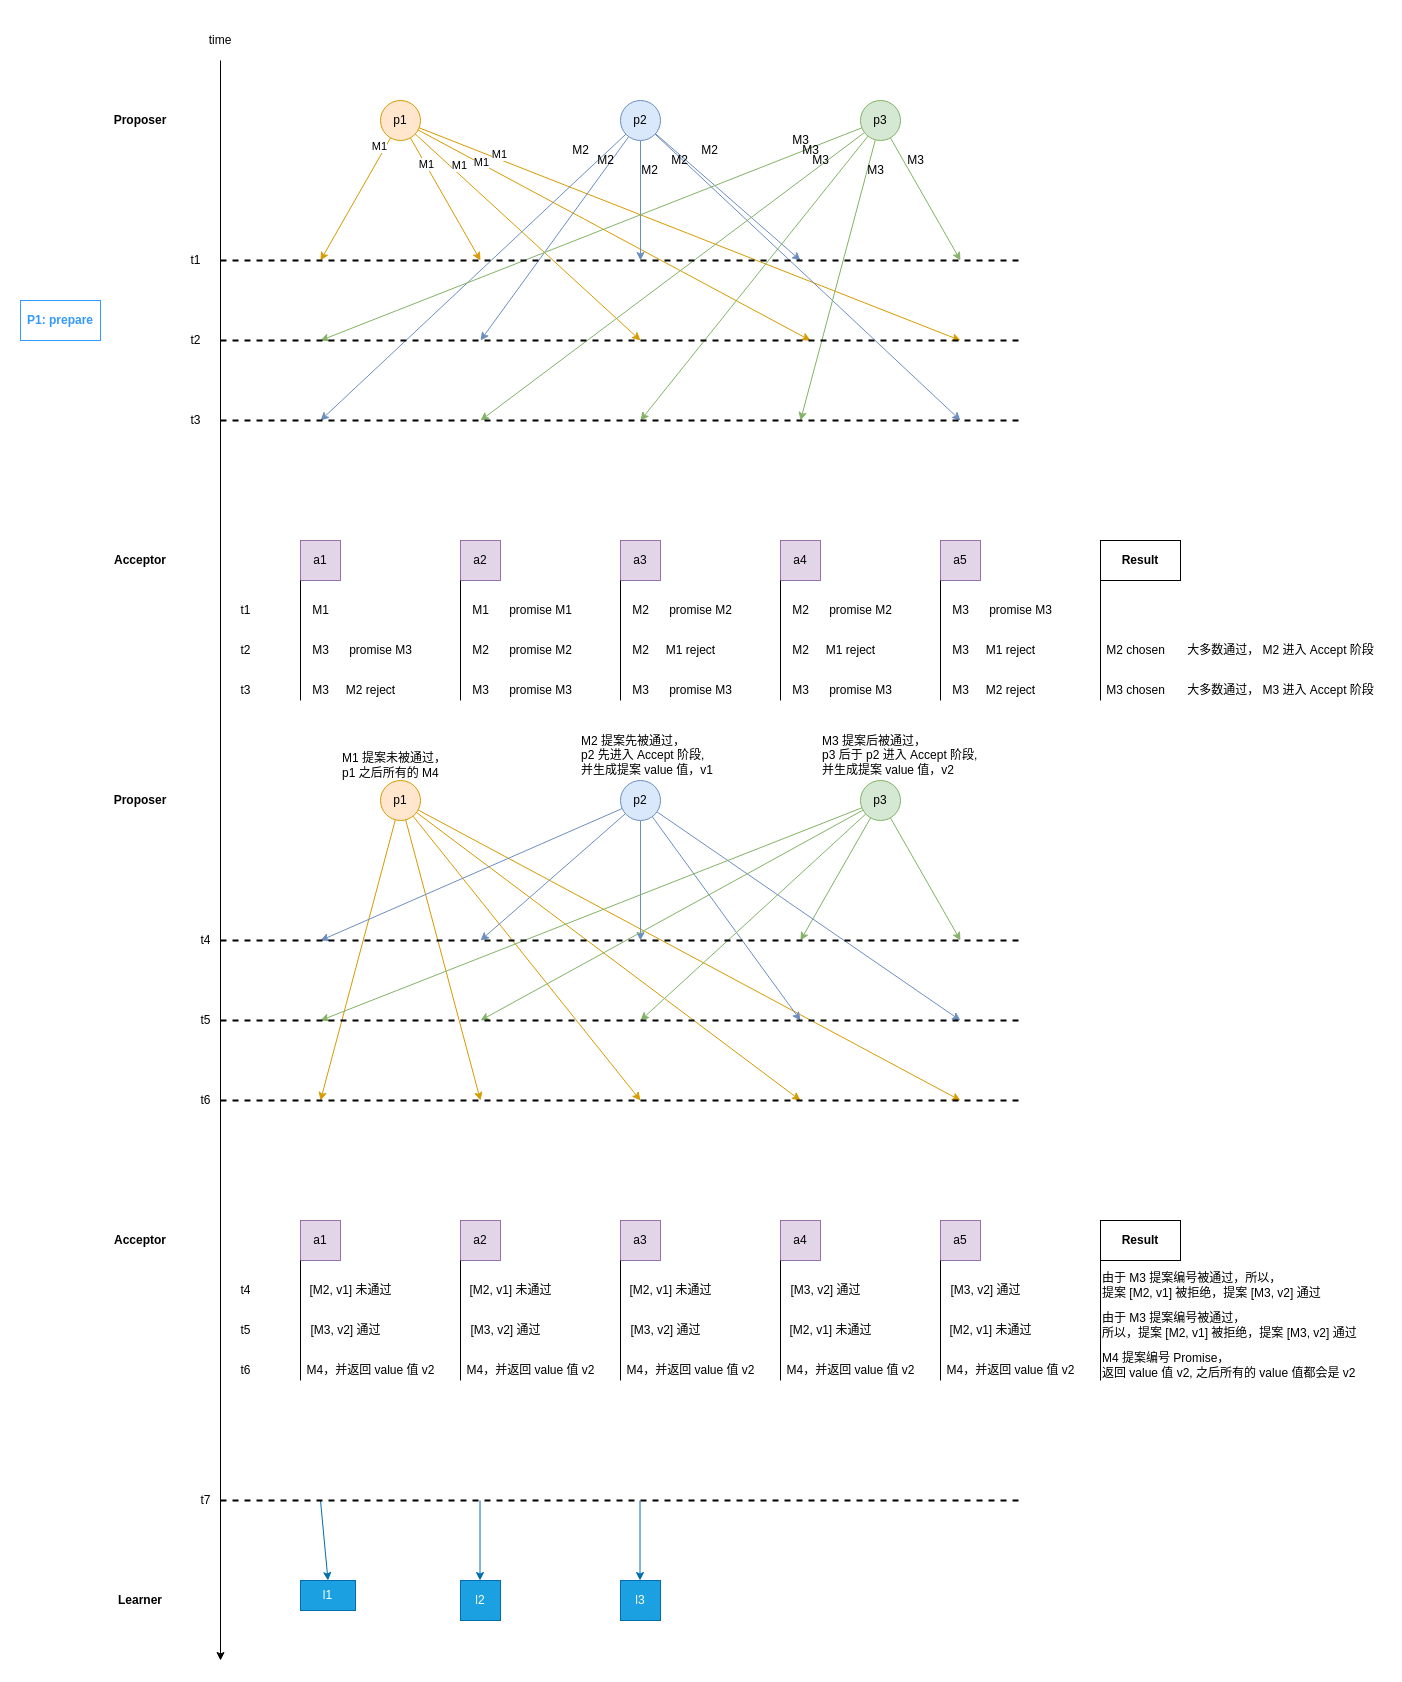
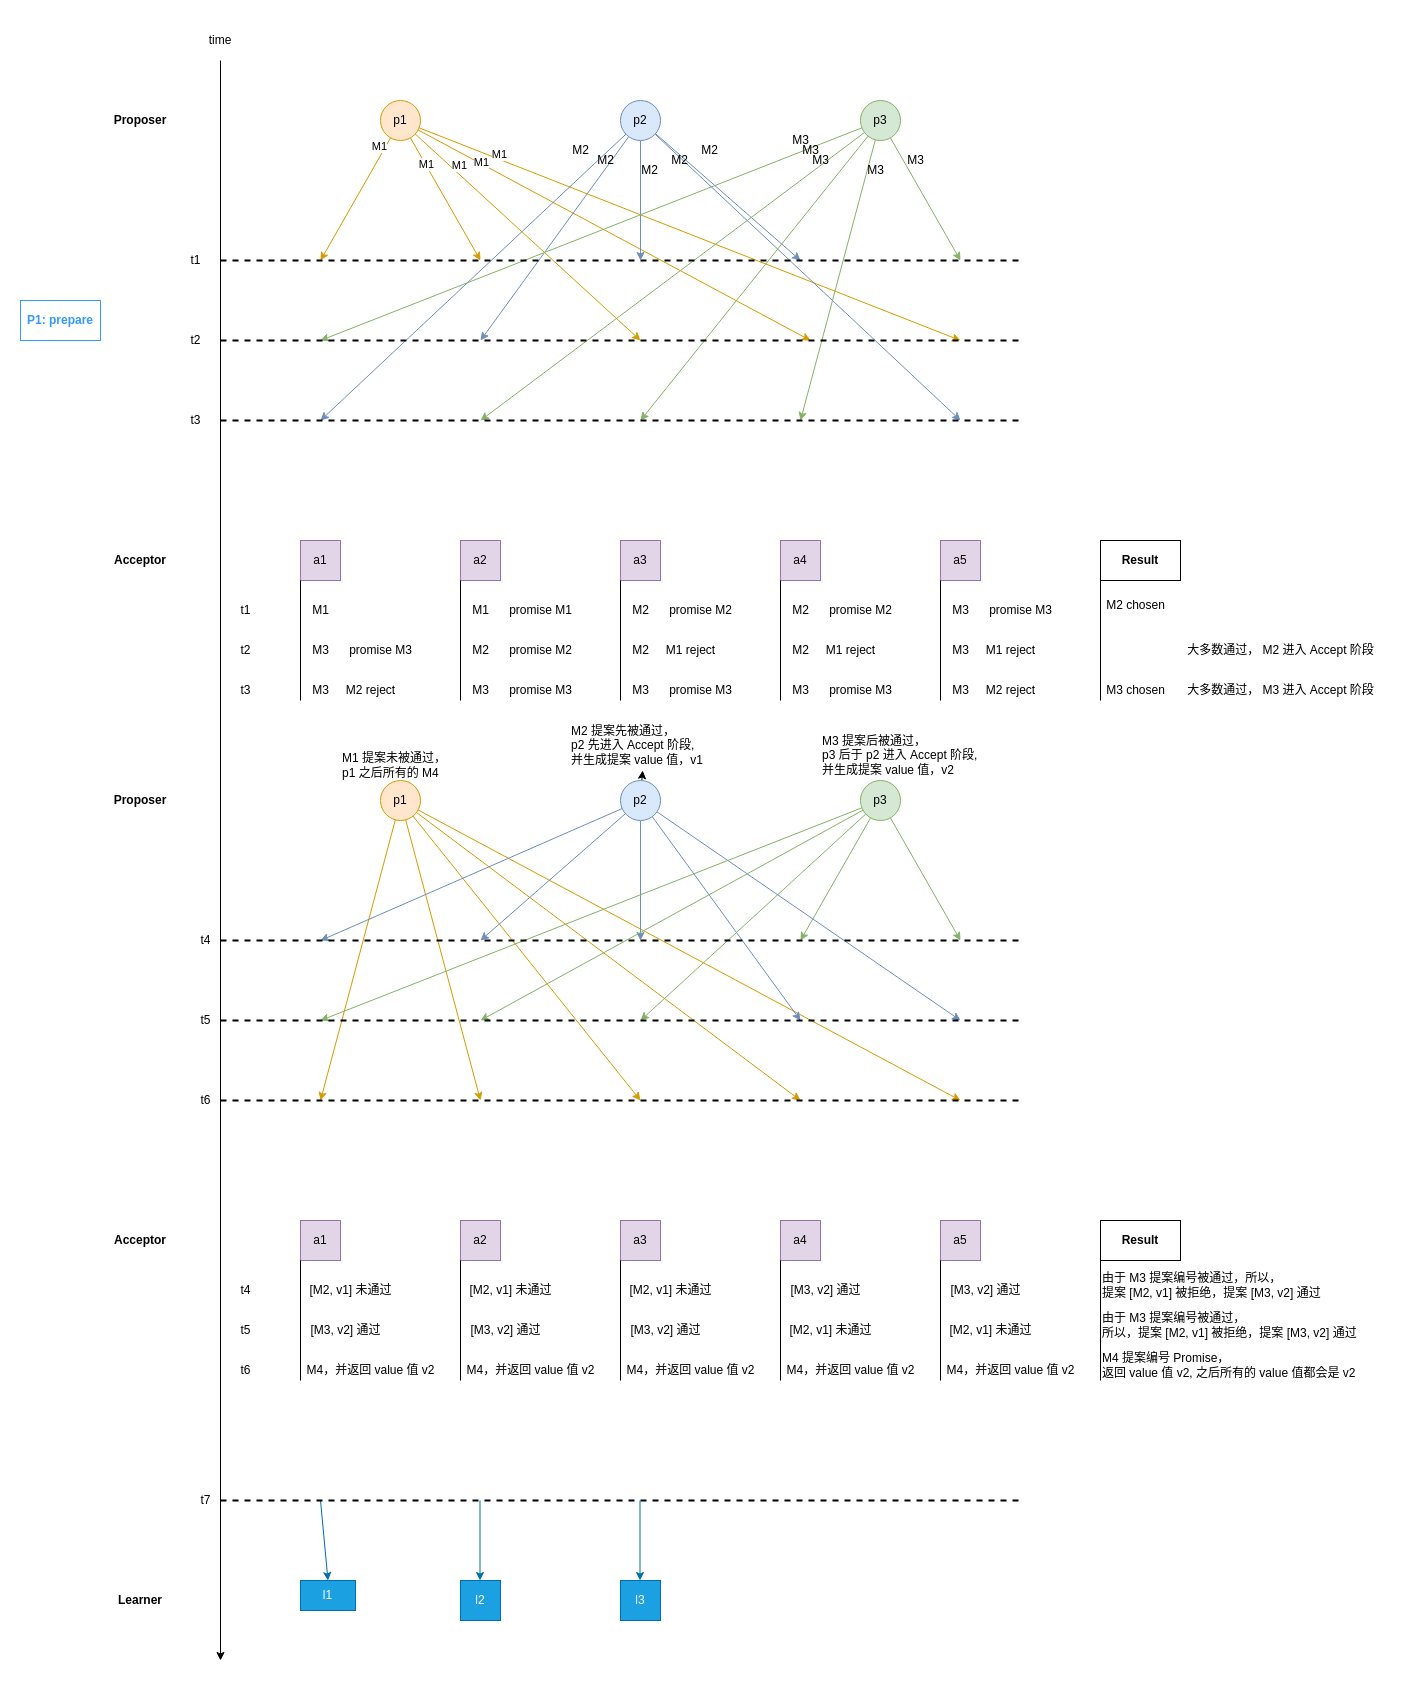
(1136, 651) -> (1136, 606)
(655, 756) -> (645, 746)
